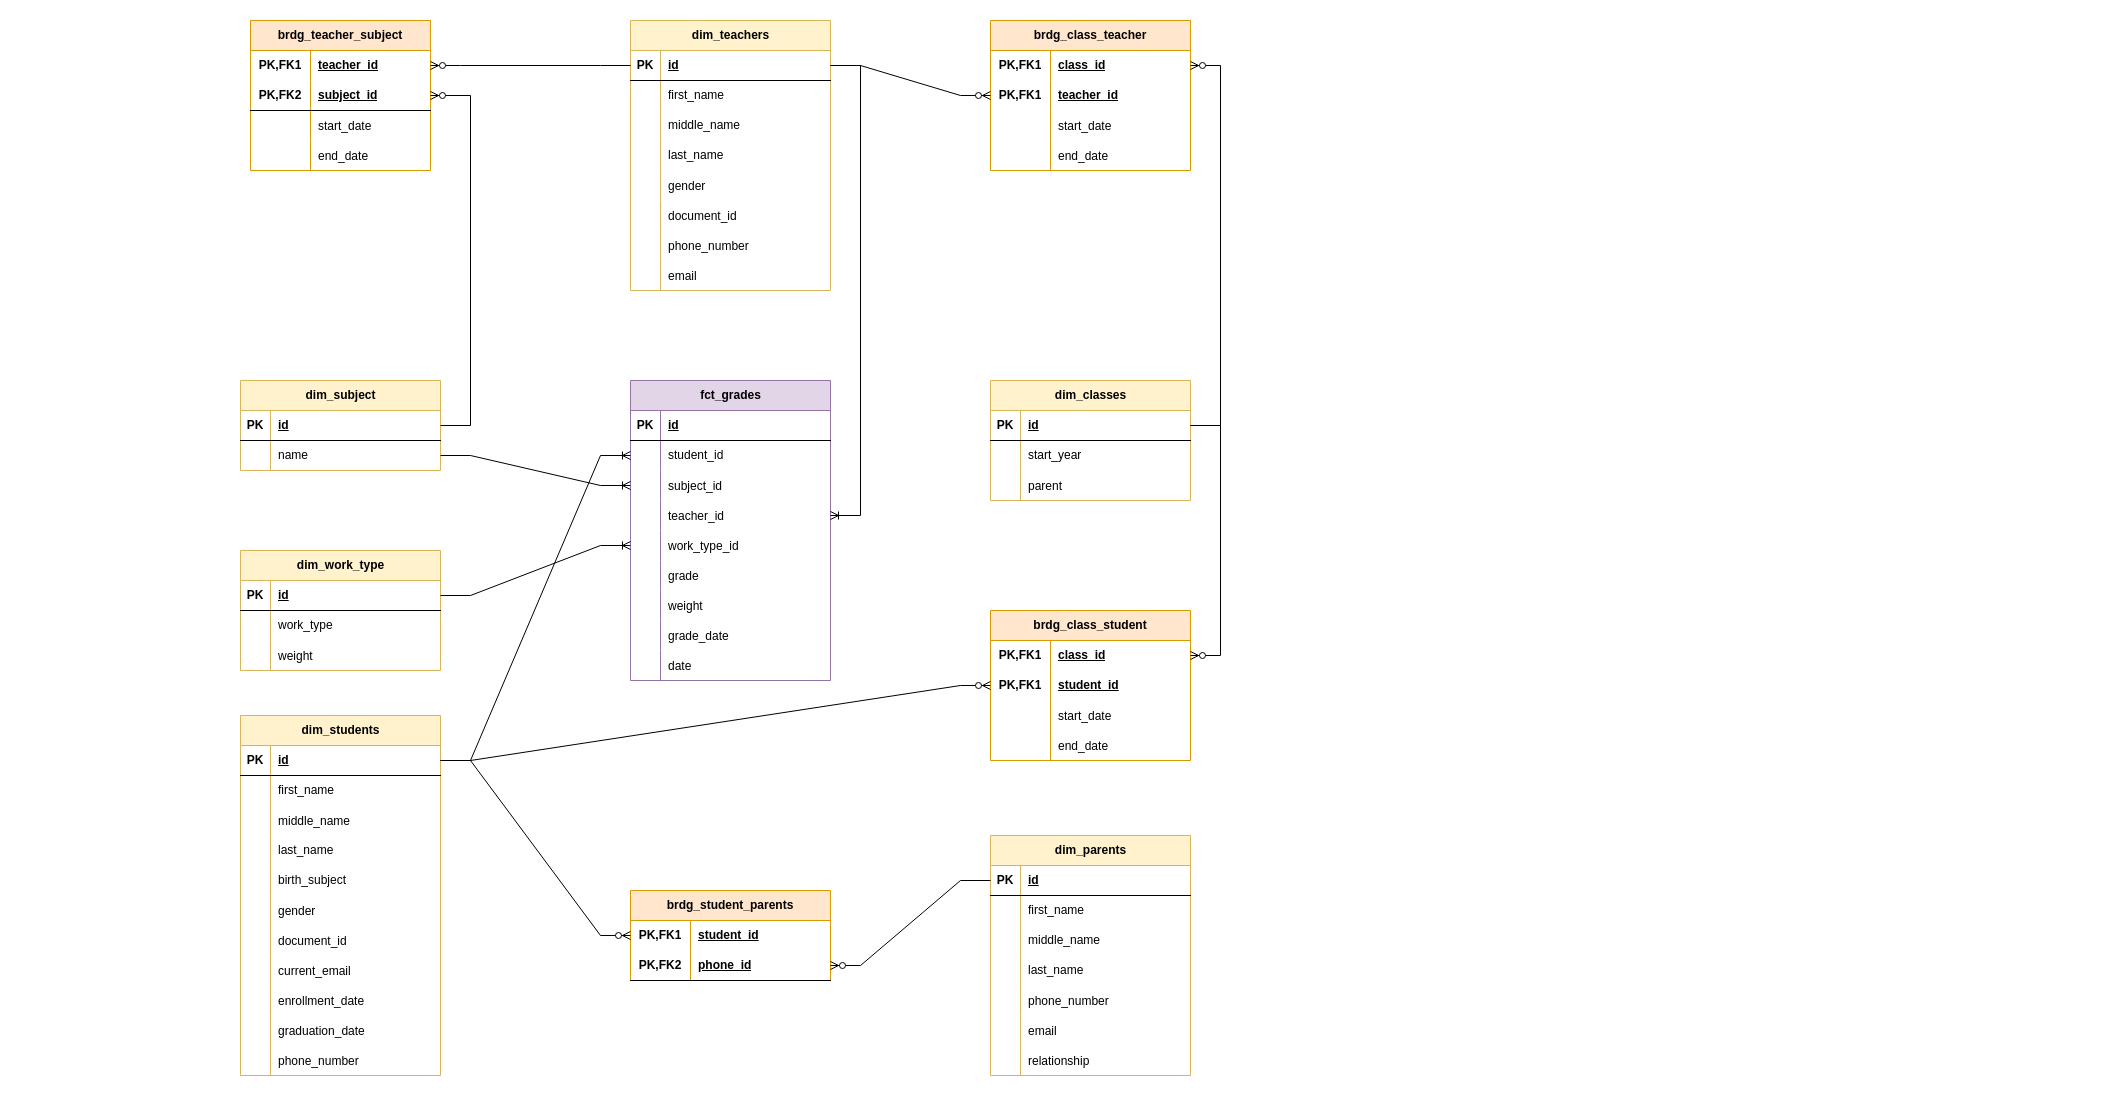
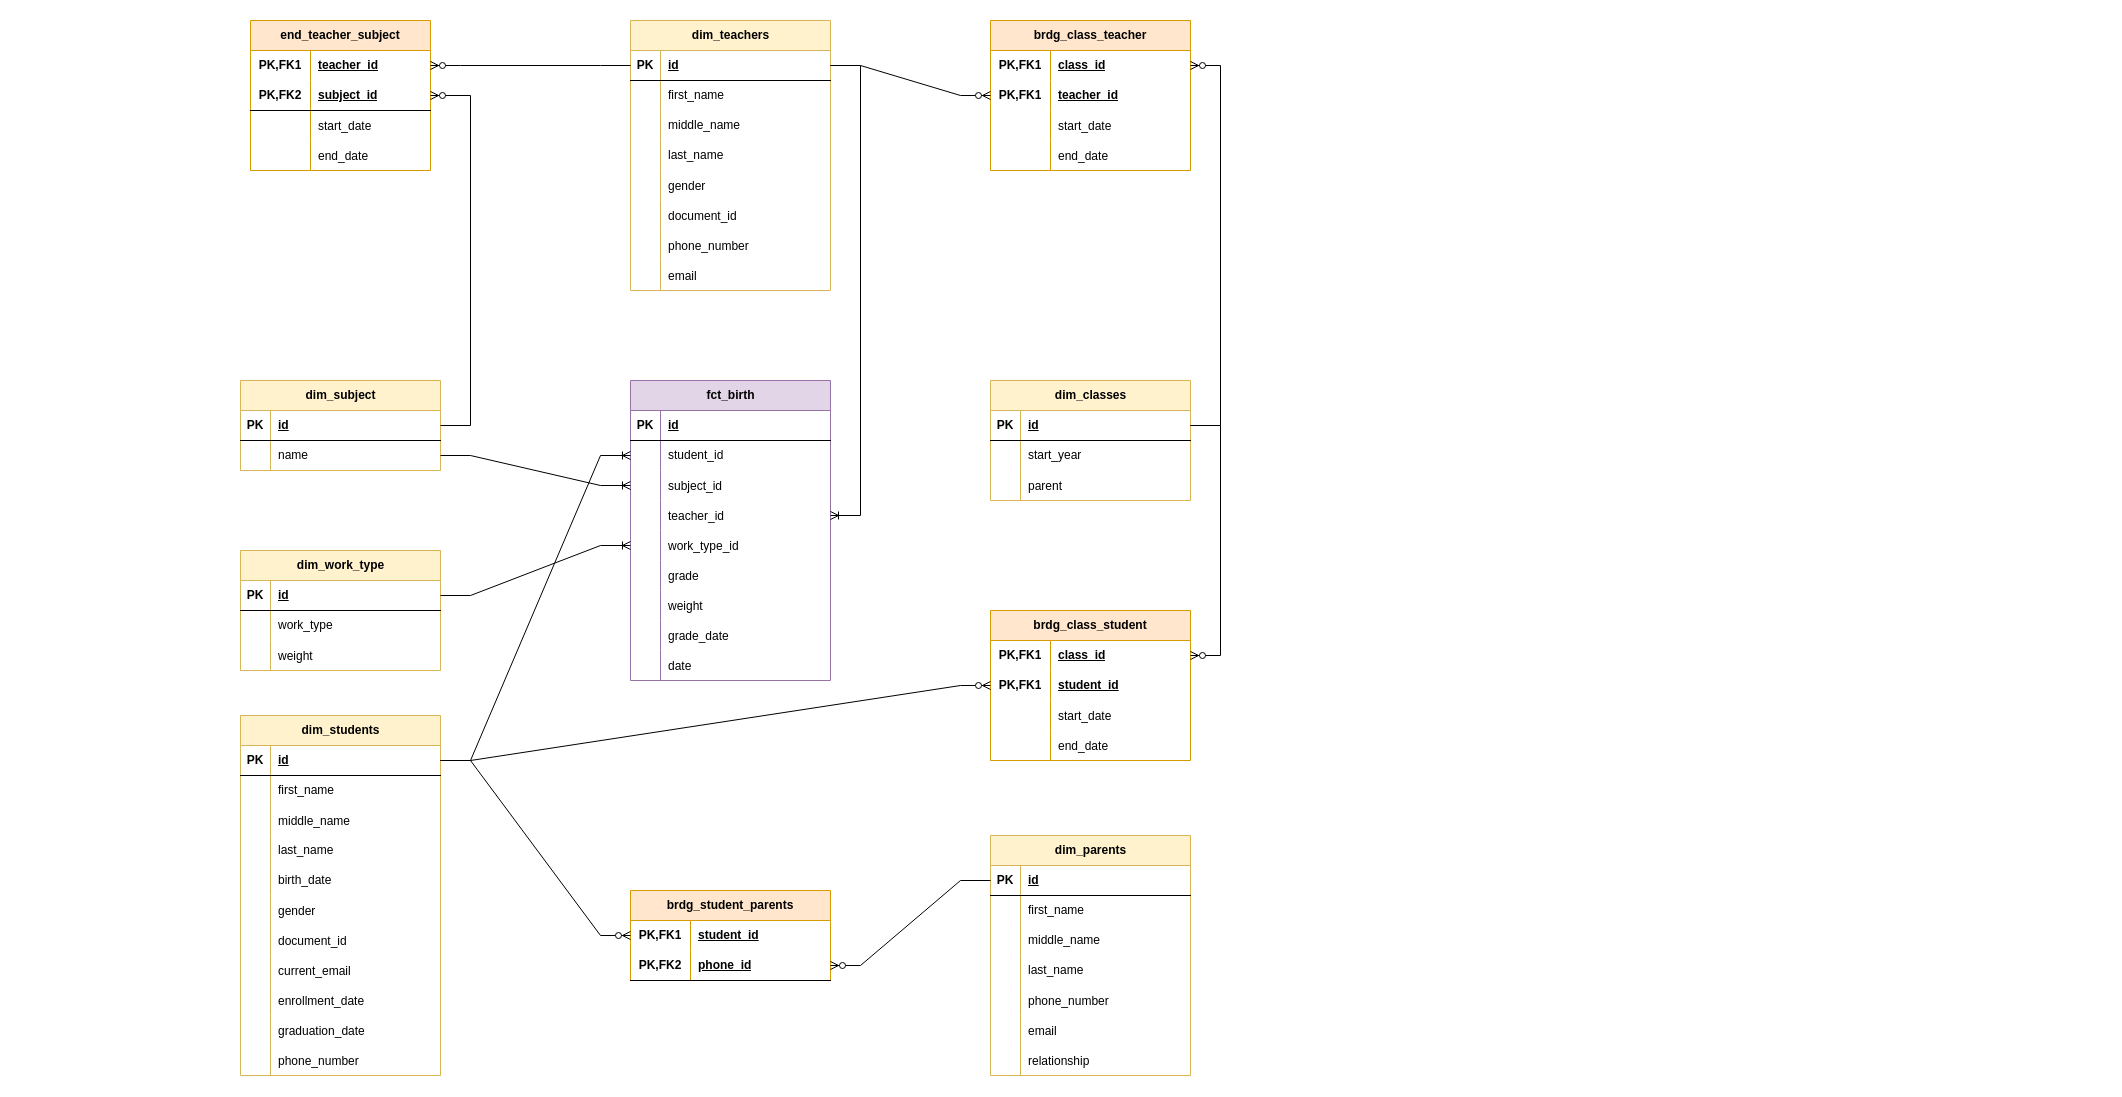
(341, 36) -> (341, 36)
(731, 396) -> (731, 396)
(321, 881) -> (311, 881)
